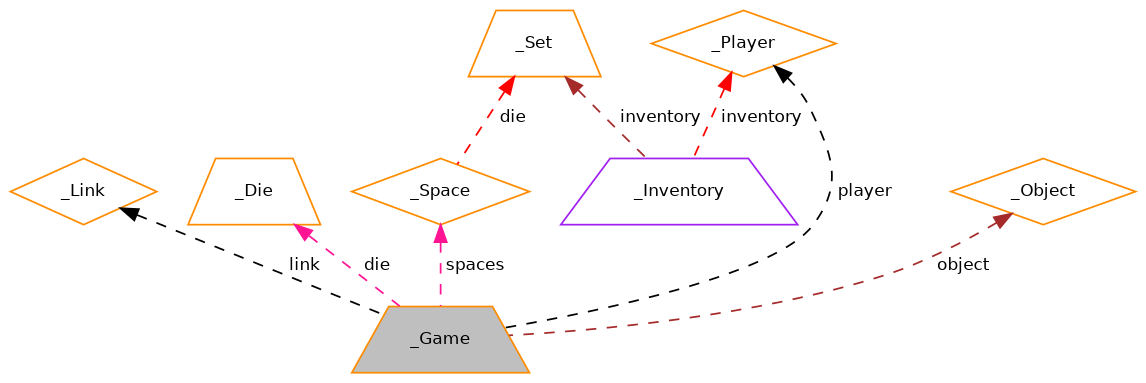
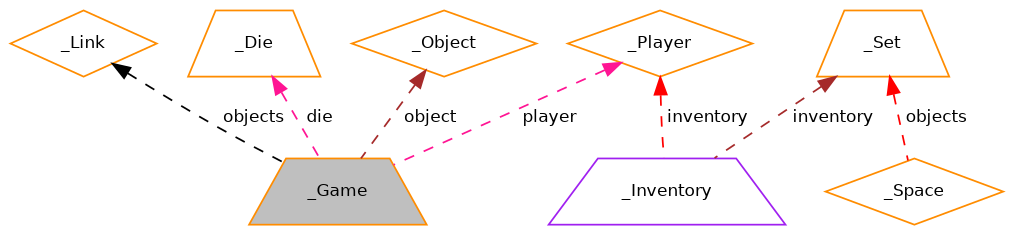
(511, 118) -> (934, 118)
(303, 266) -> (252, 118)
(743, 268) -> (499, 117)
(441, 274) -> none
